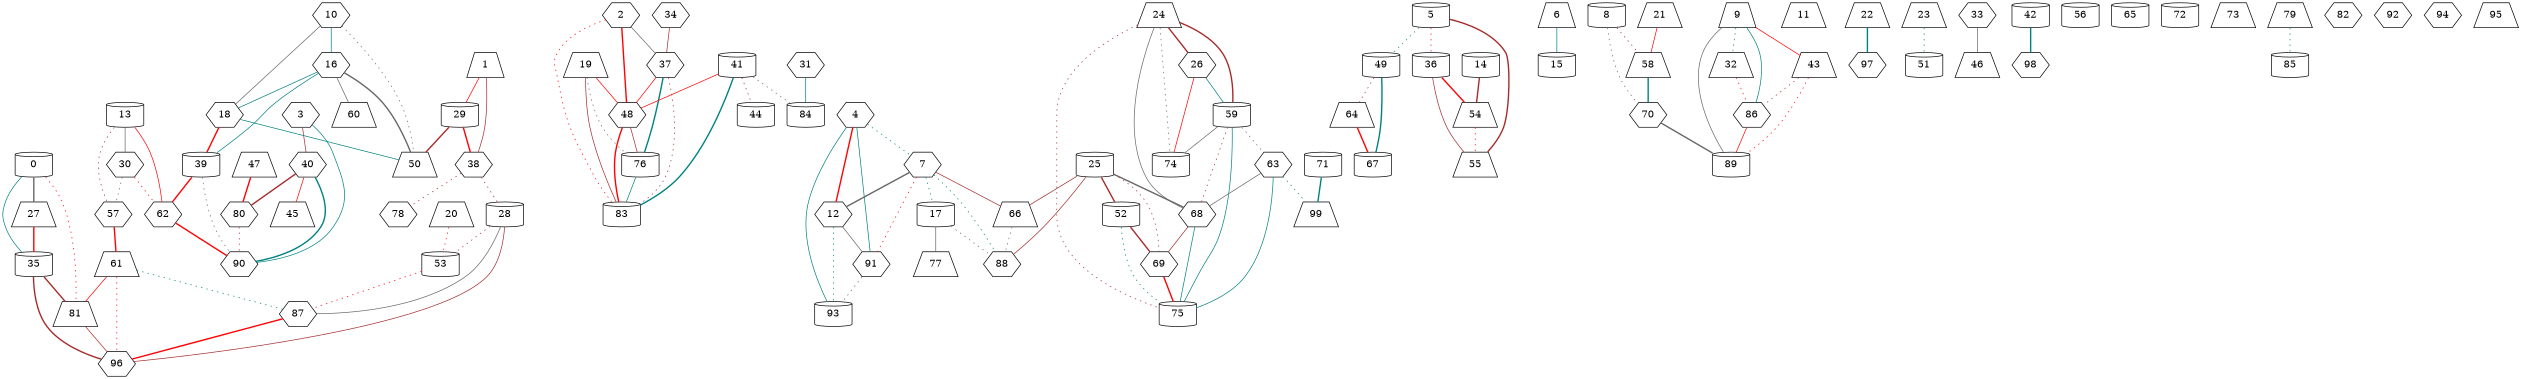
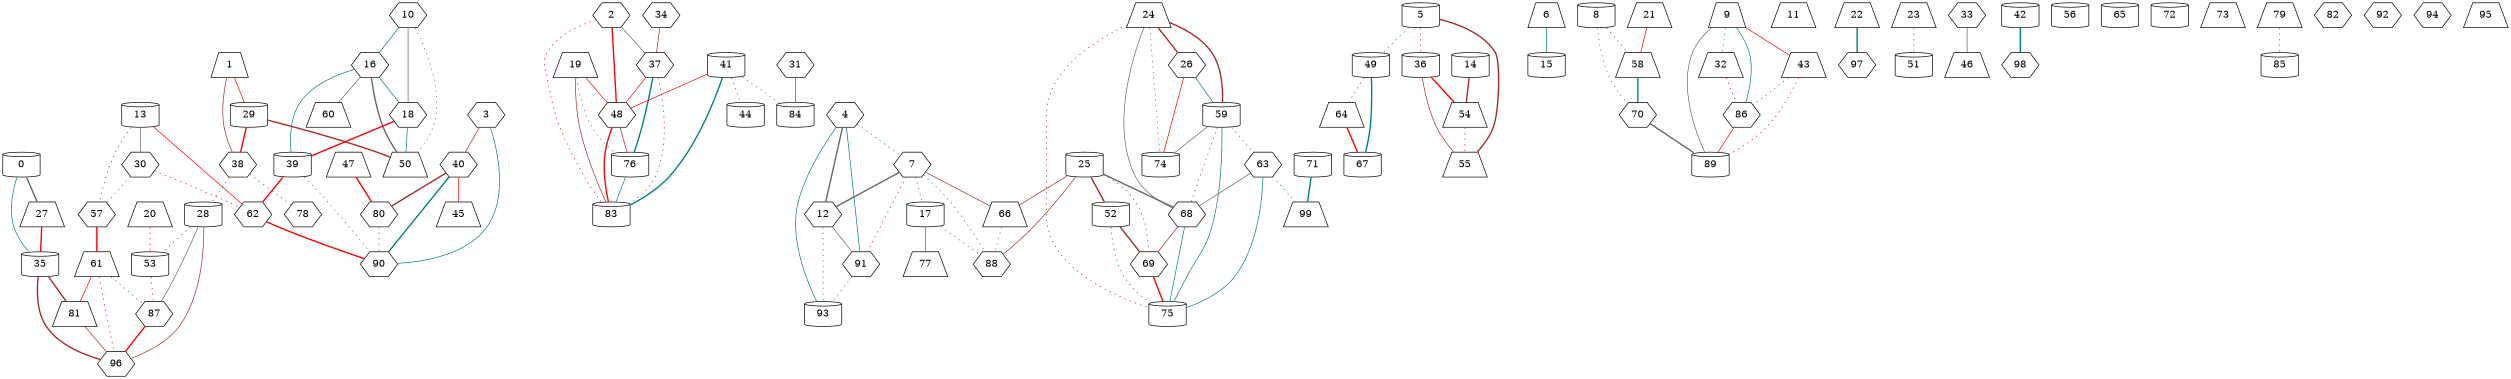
(844, 165) -> (834, 165)
(72, 236) -> none
